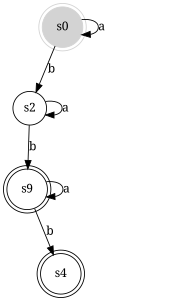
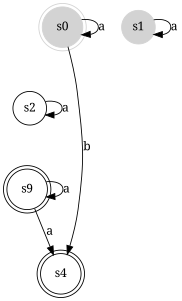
none -> (138, 27)
(47, 65) -> (82, 146)
(29, 143) -> none
(50, 232) -> (50, 232)
